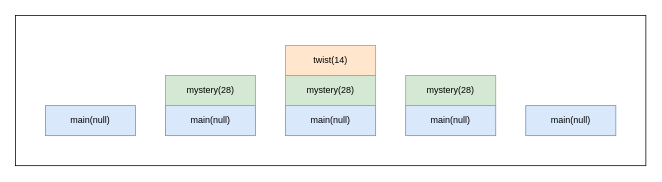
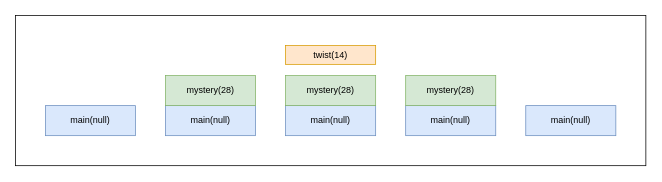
(330, 60) -> (330, 55)
